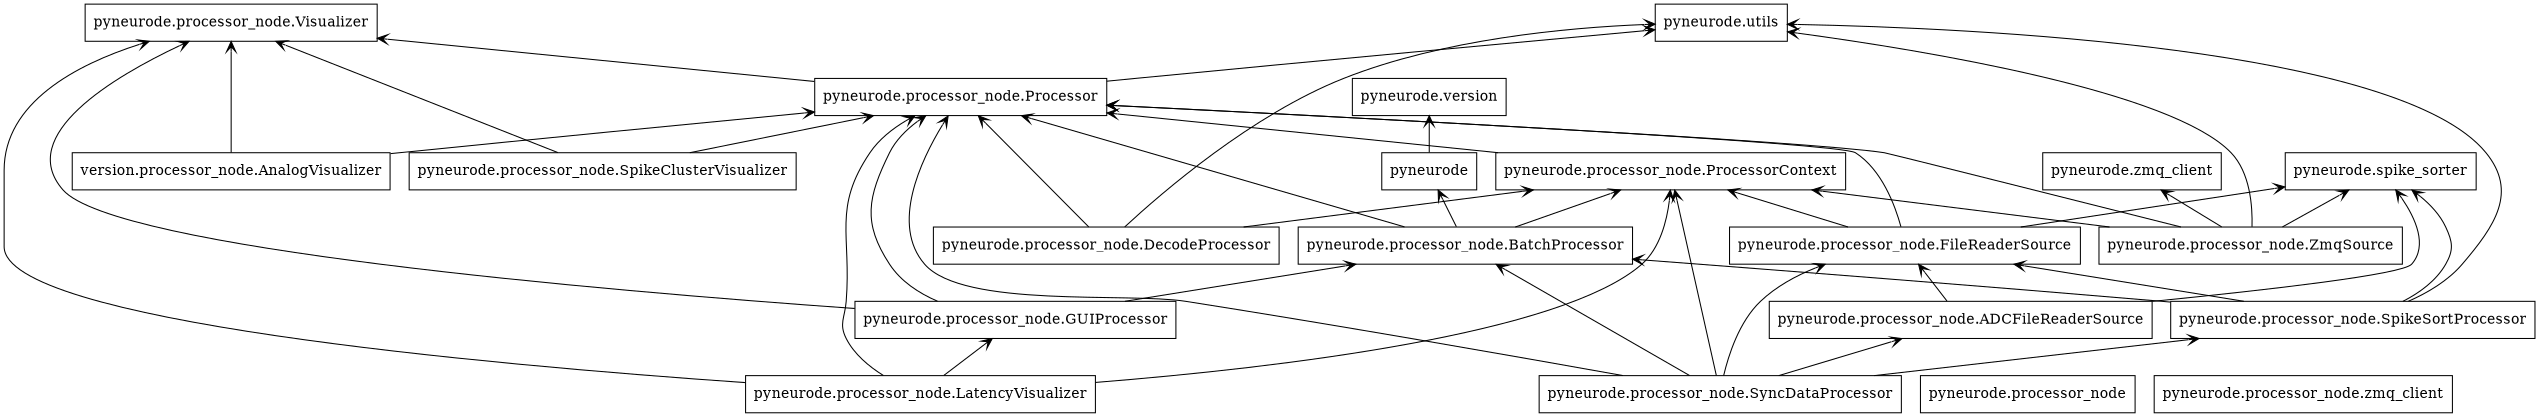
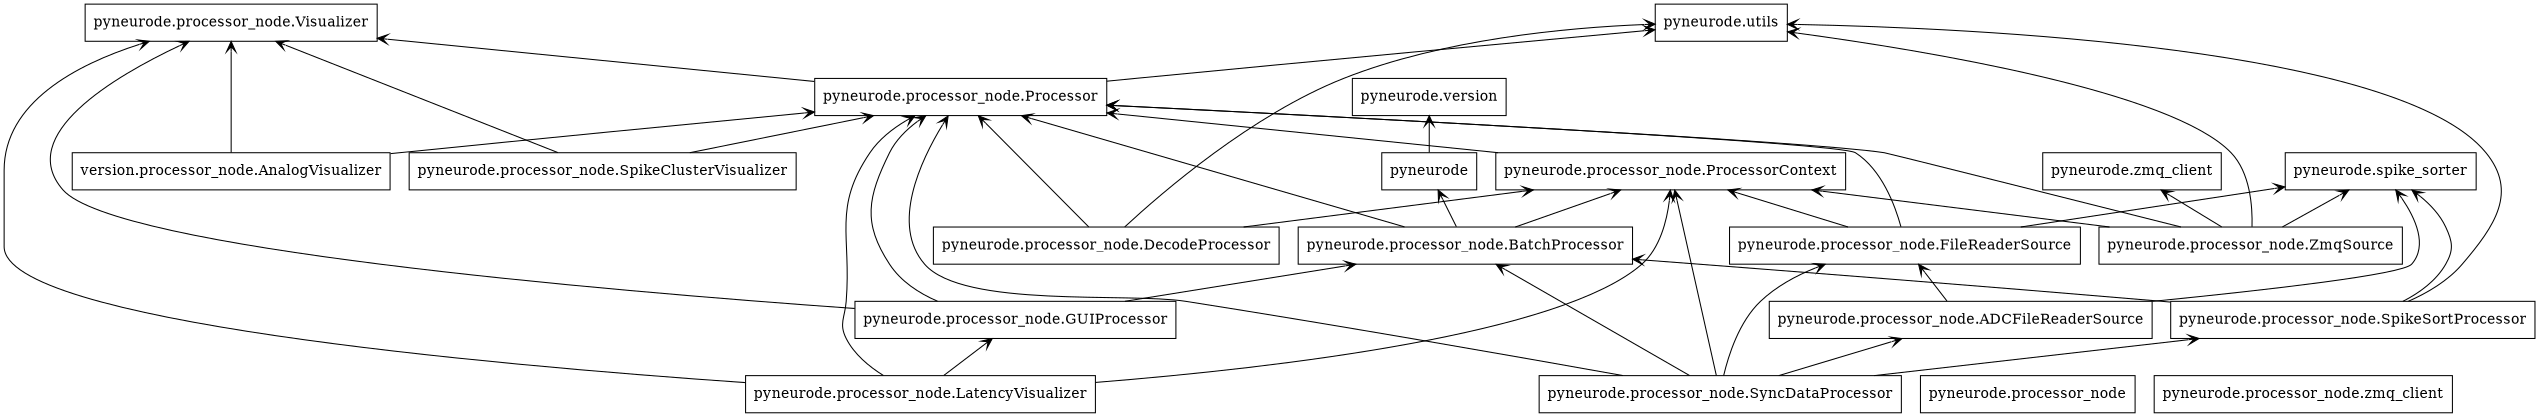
(2134, 284) -> none
